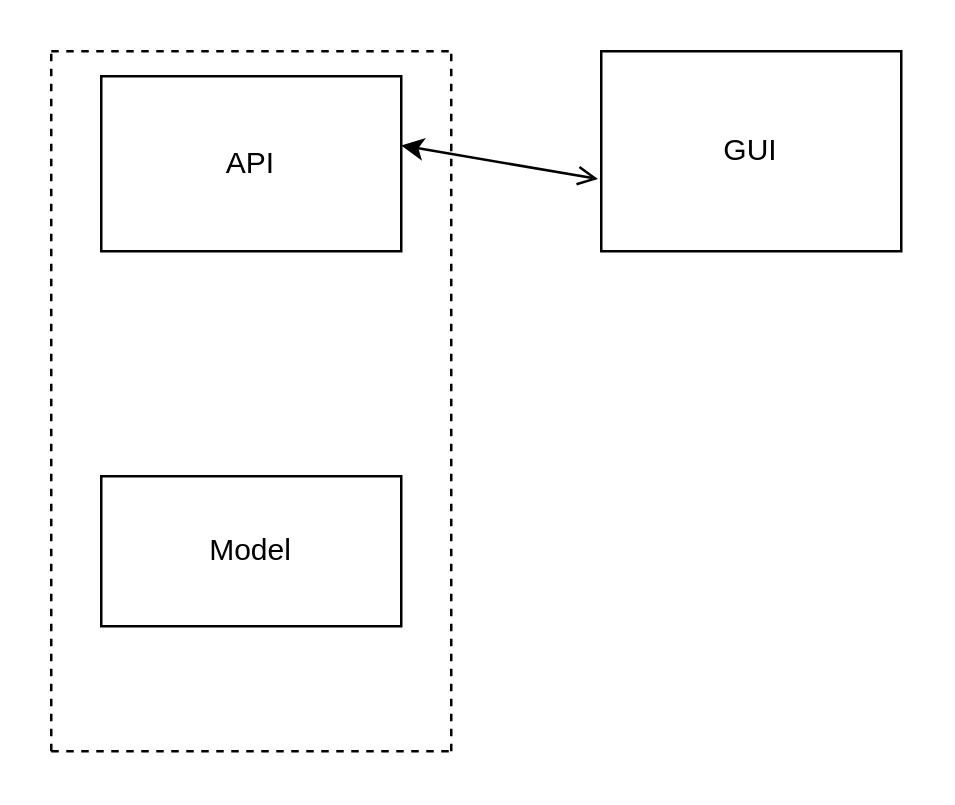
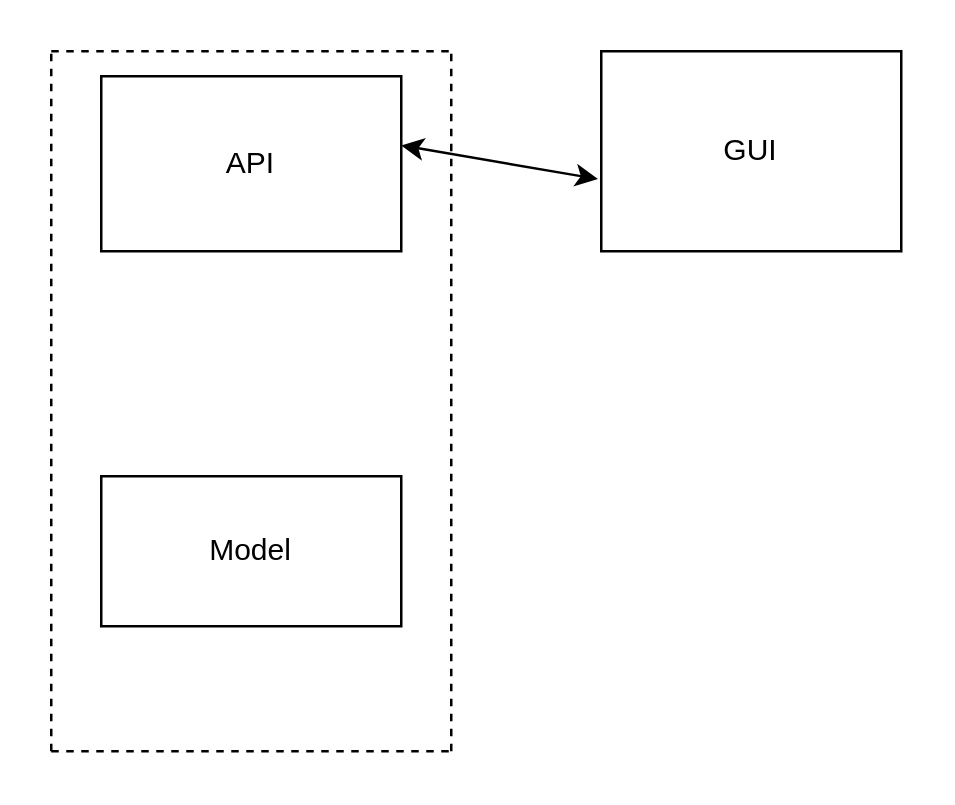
(584, 177) -> (579, 176)
